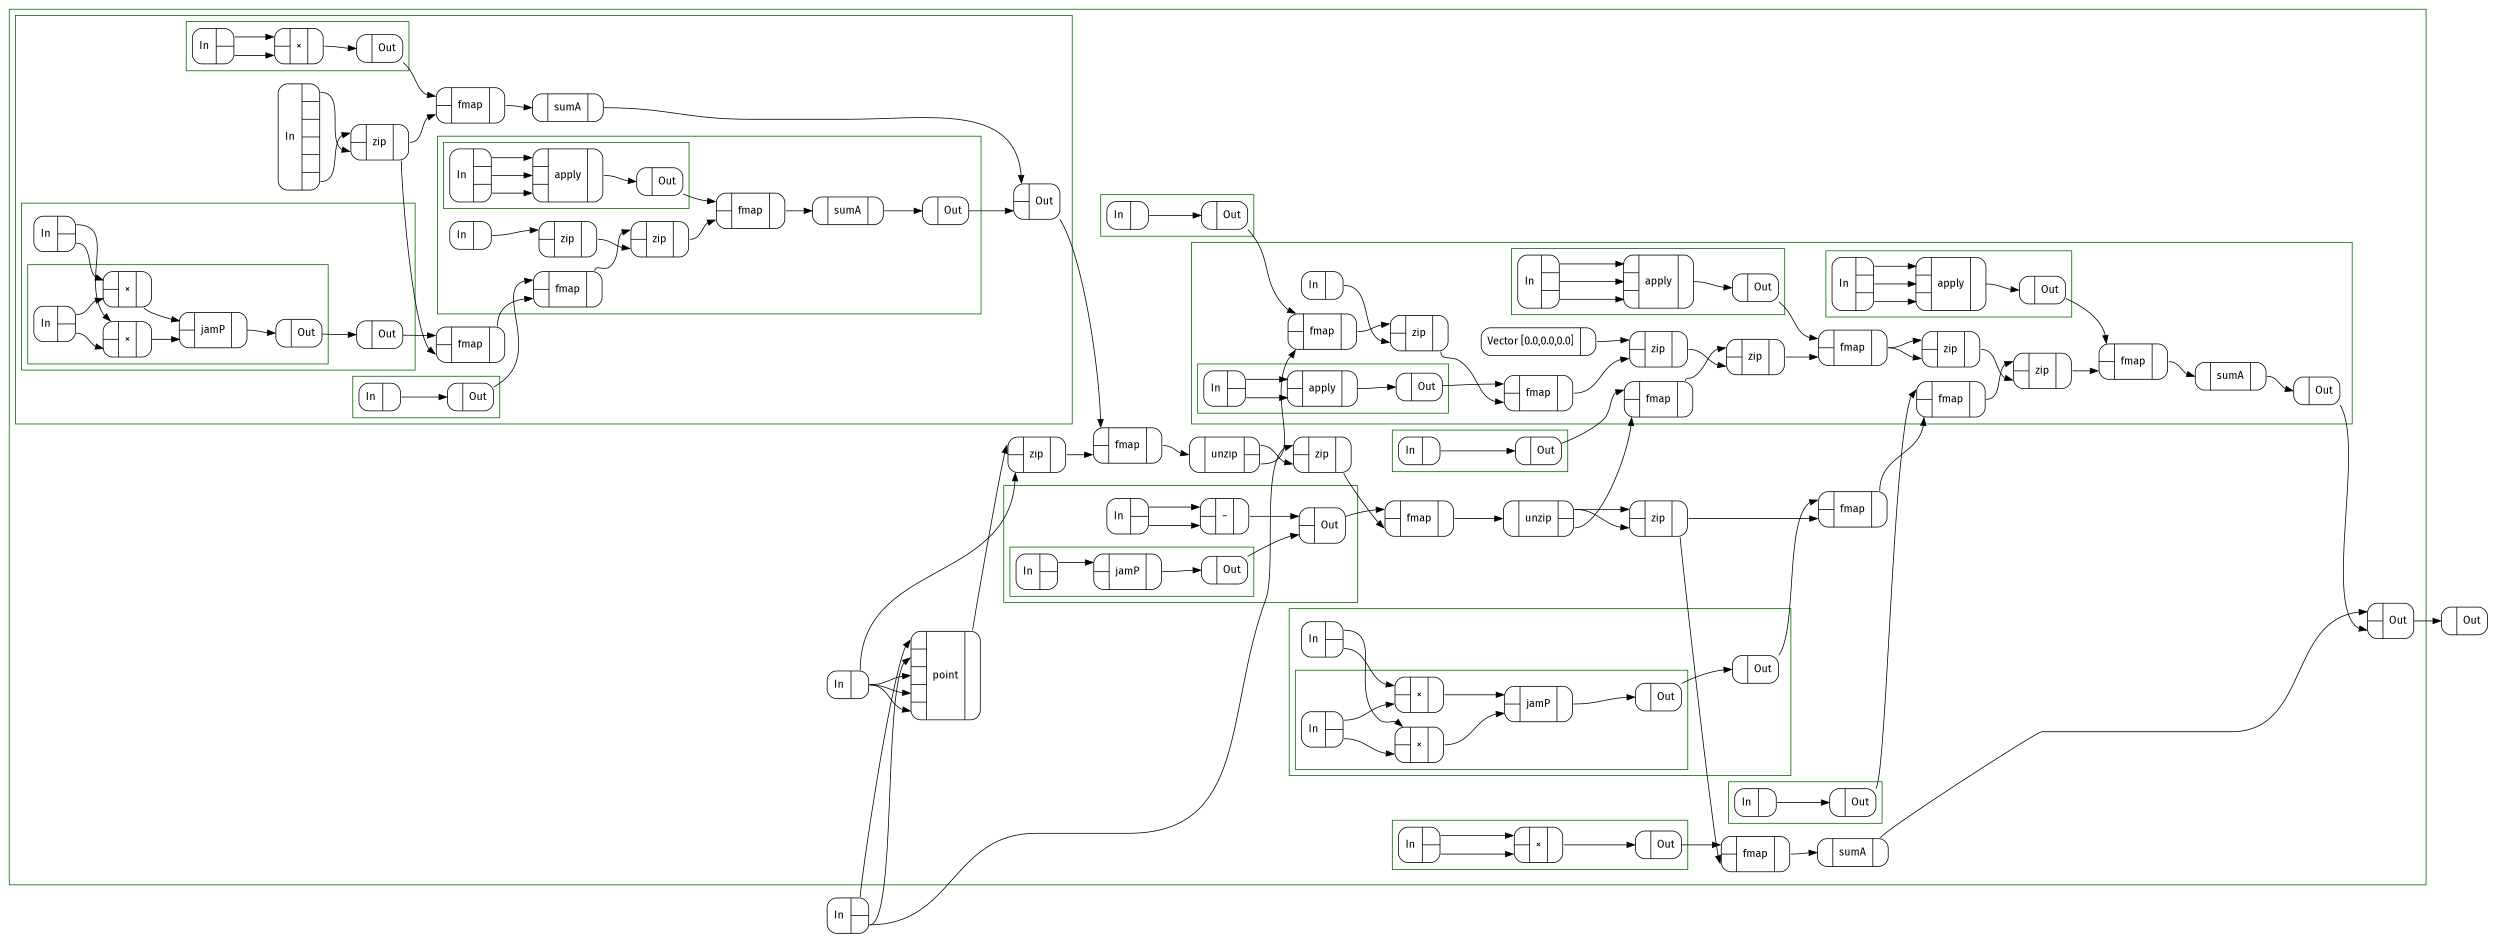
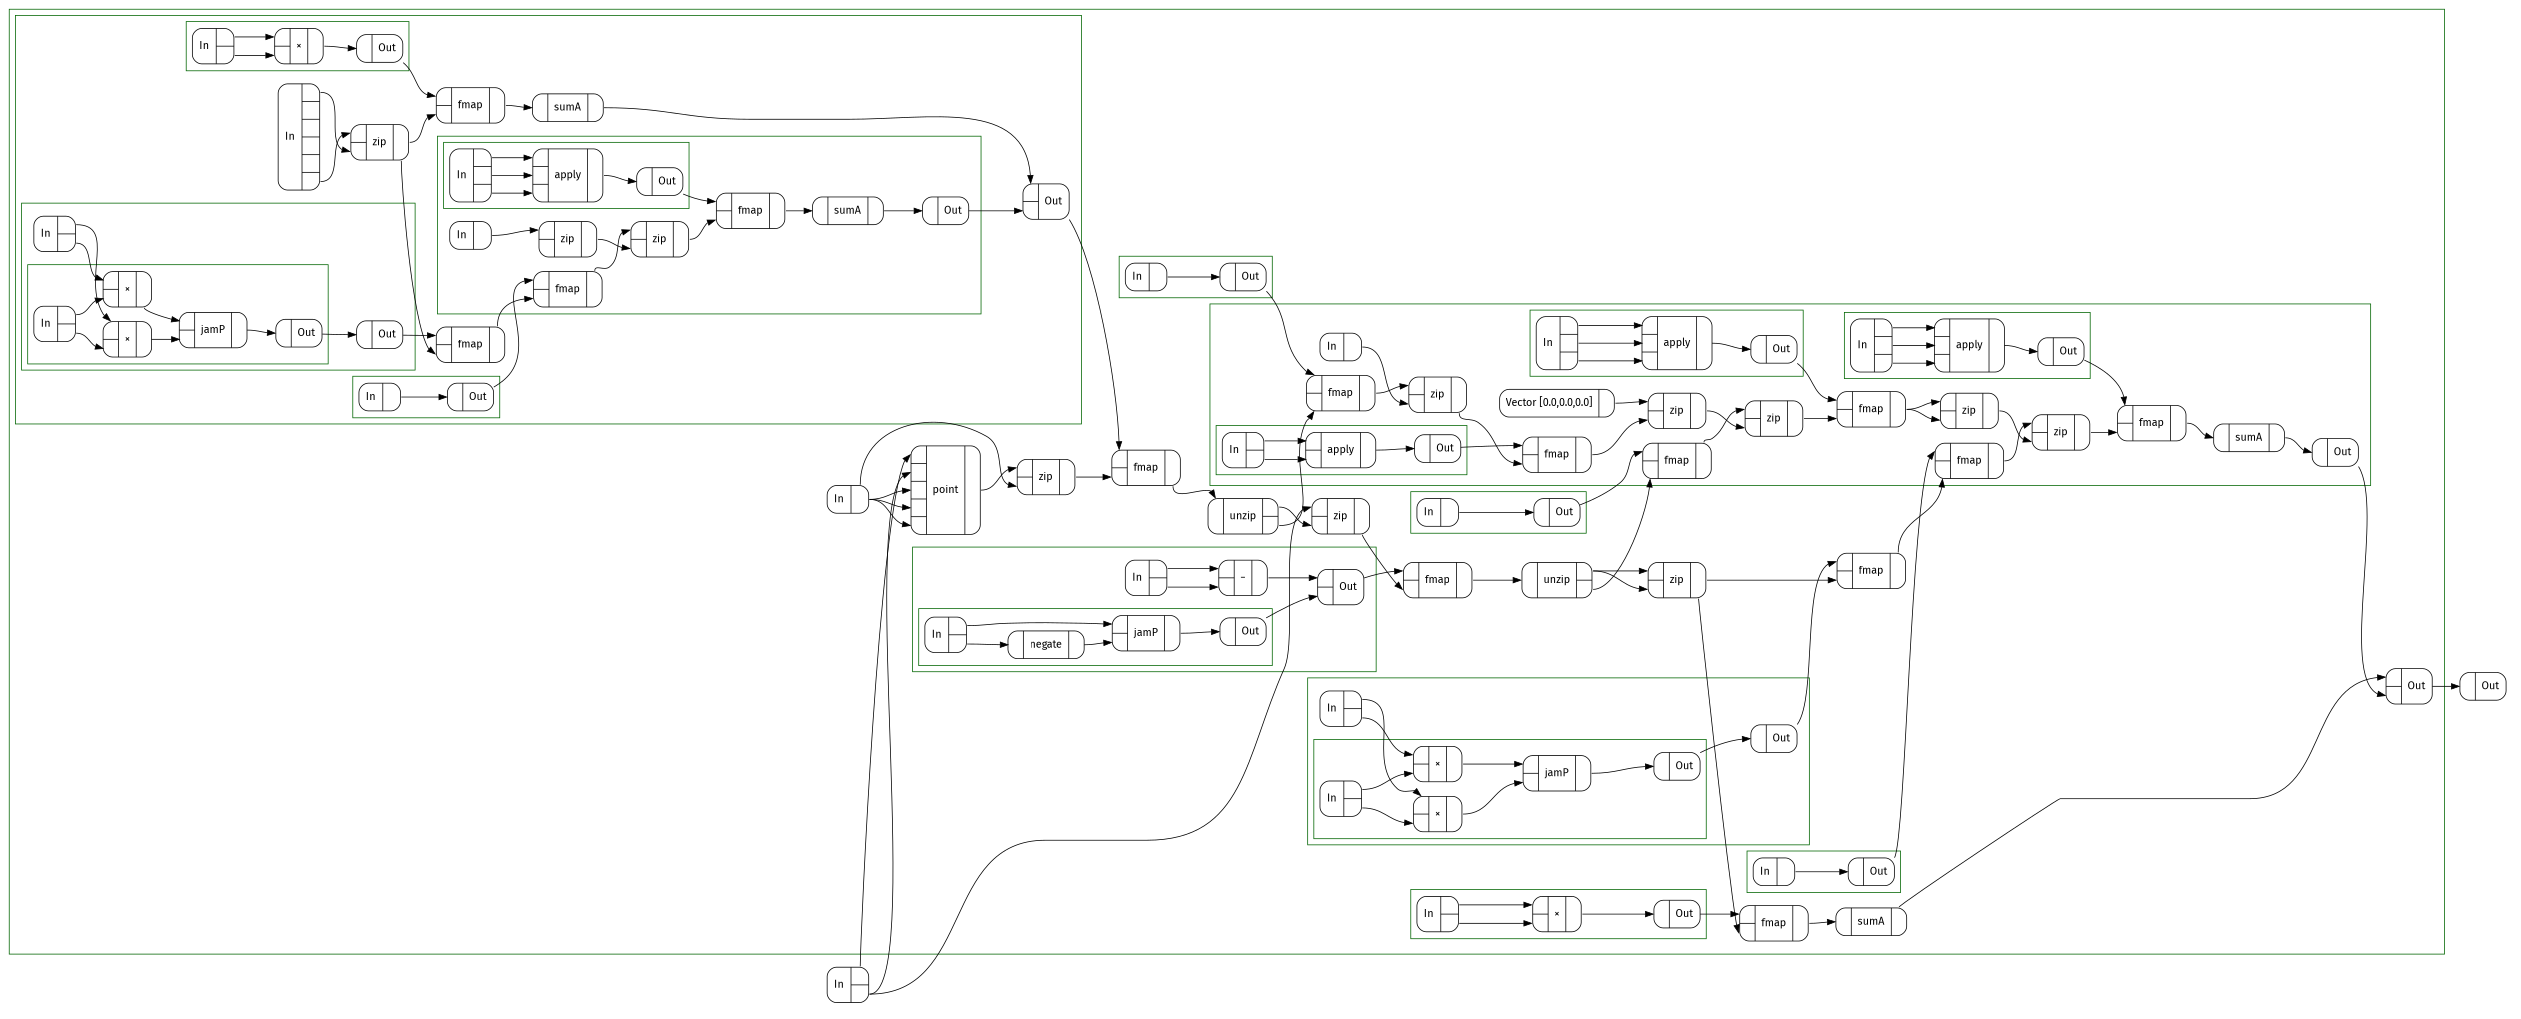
none -> (1046, 645)
